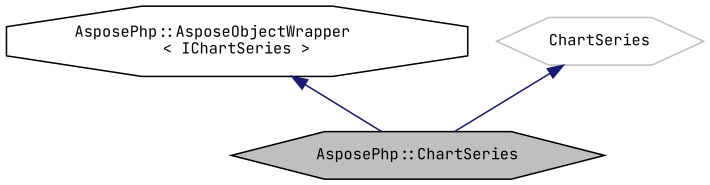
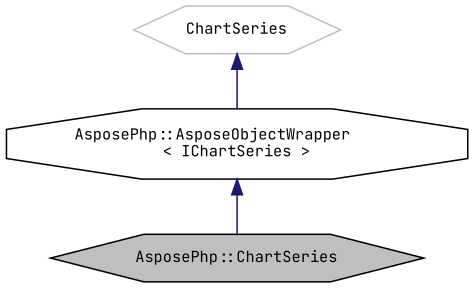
(502, 102) -> (237, 89)
